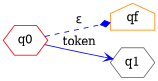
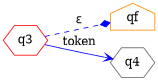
(26, 40) -> (26, 40)
(133, 63) -> (133, 63)
